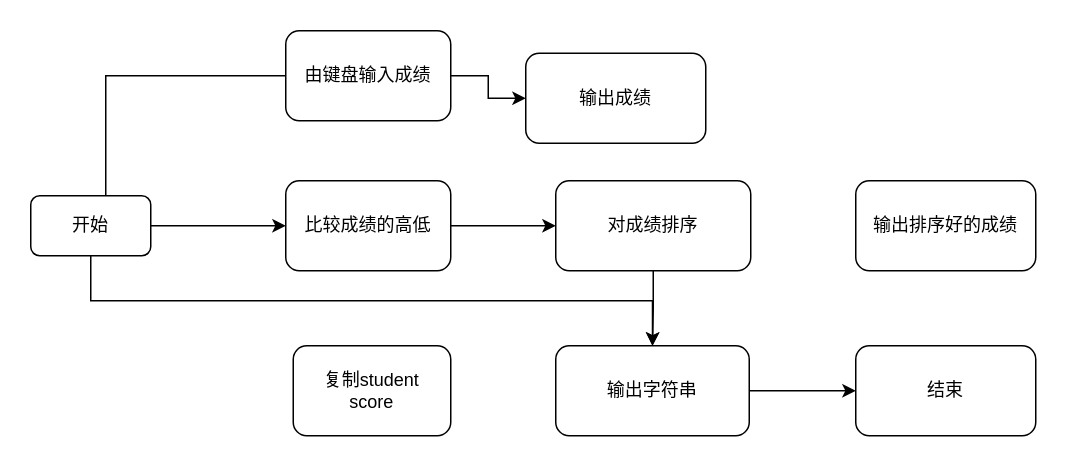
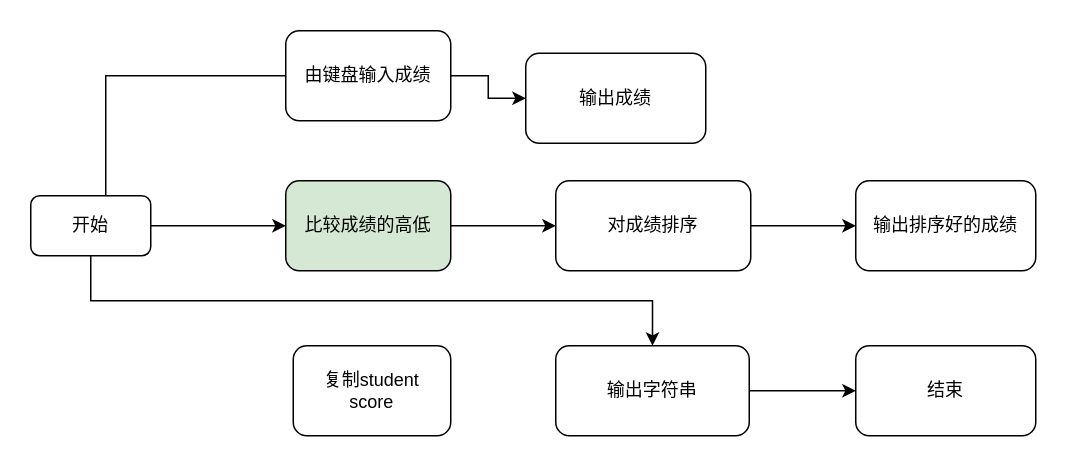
(368, 226) -> (368, 226)
(653, 285) -> (798, 226)
